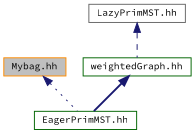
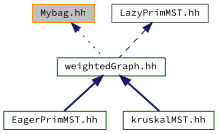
(64, 97) -> (91, 44)
none -> (169, 120)
